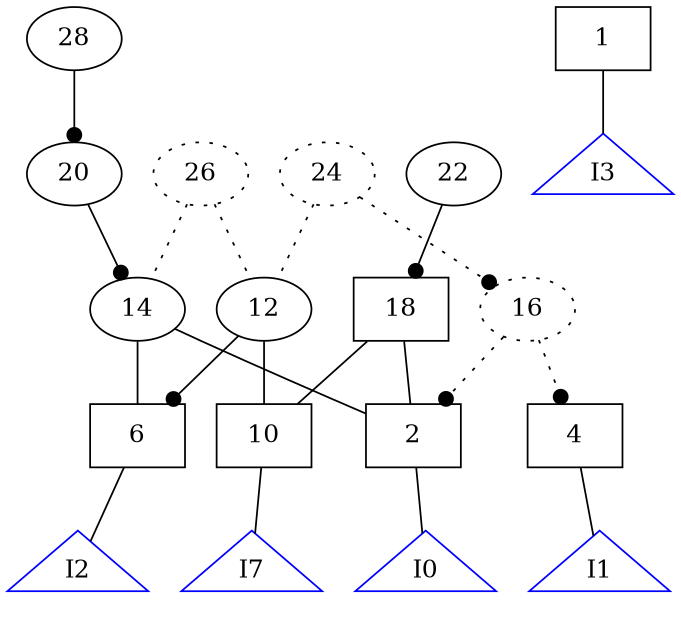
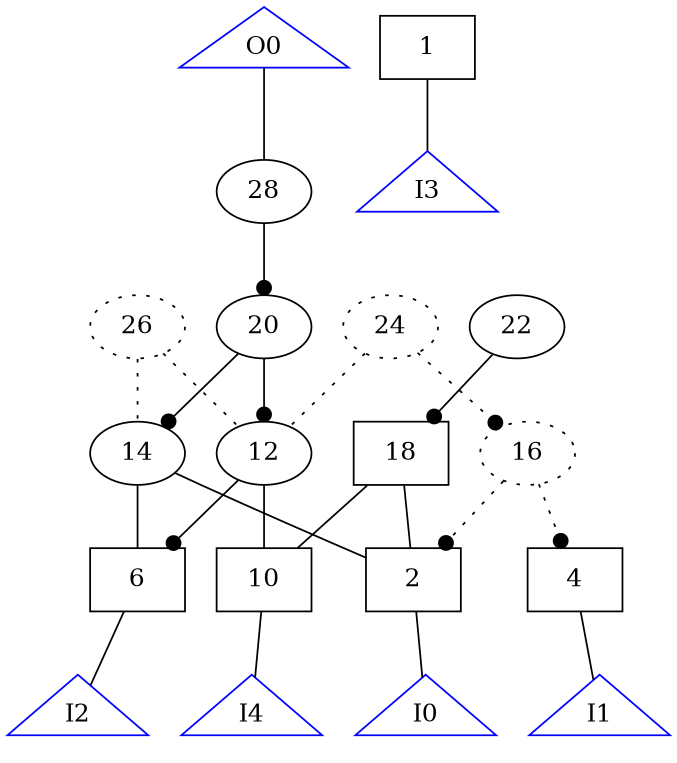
none -> (264, 47)
none -> (264, 383)
(252, 571) -> (252, 715)
